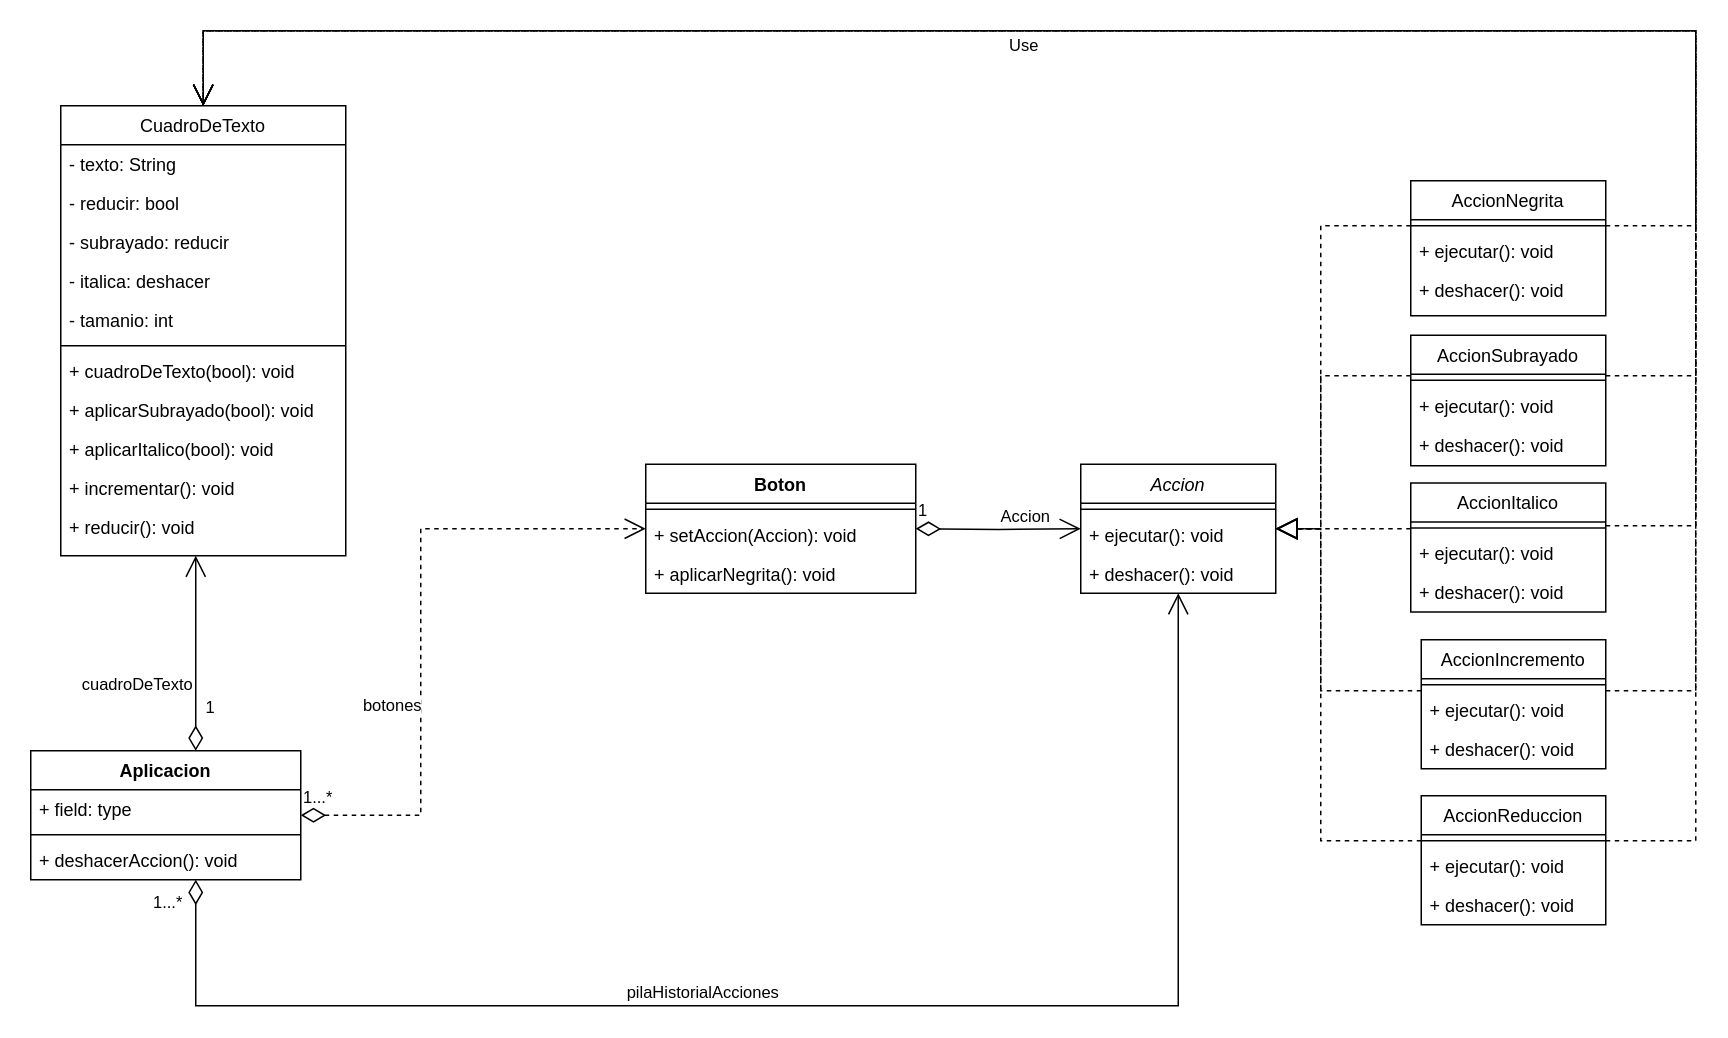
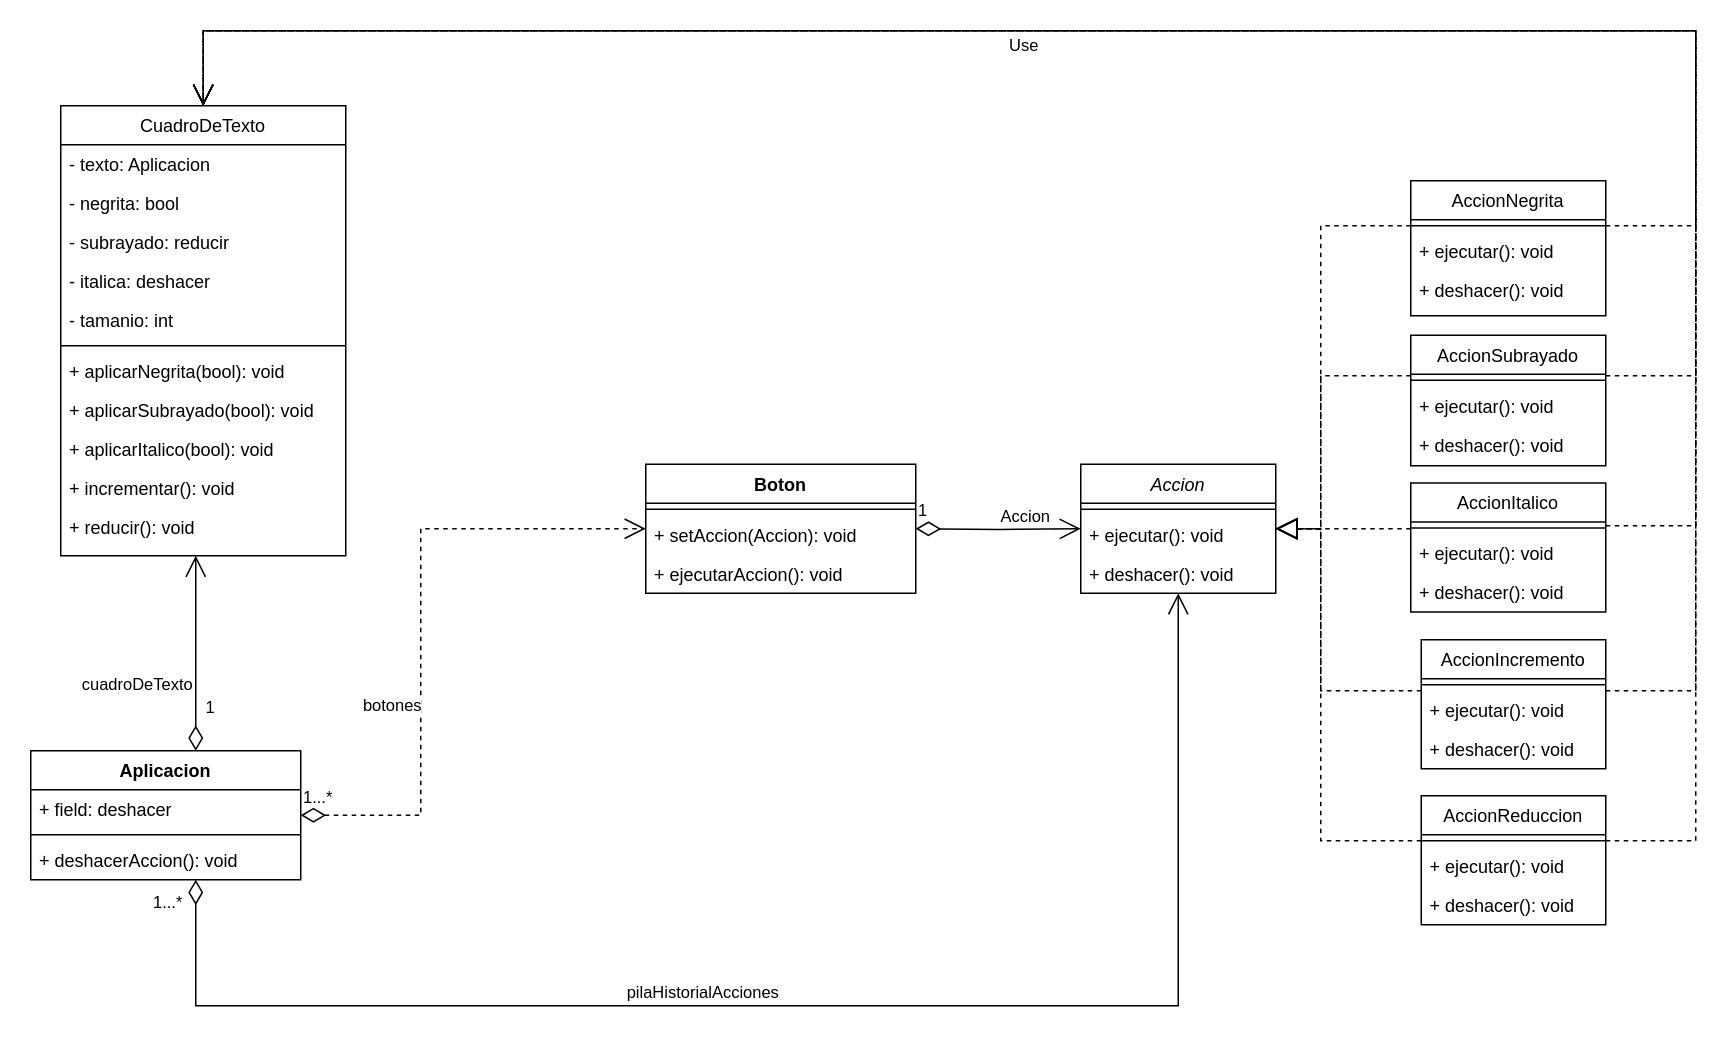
(135, 165) -> (151, 165)
(133, 204) -> (133, 204)
(193, 372) -> (191, 372)
(759, 576) -> (764, 576)
(94, 811) -> (114, 811)
